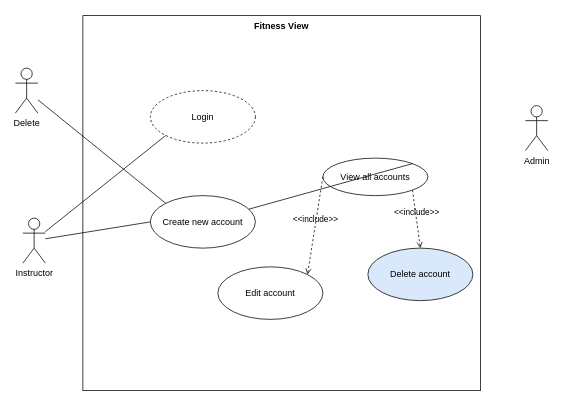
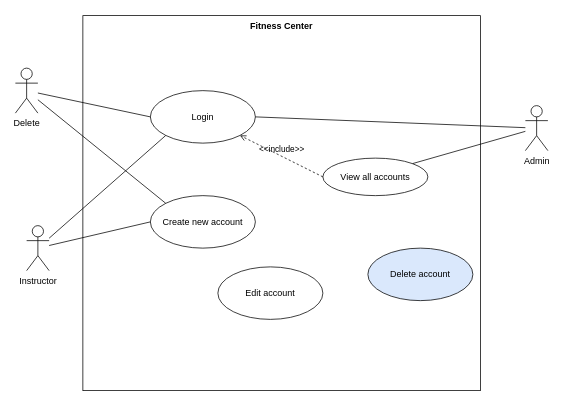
(282, 26) -> (282, 26)
none -> (94, 105)
(203, 117) -> (203, 117)
none -> (390, 122)
(331, 186) -> (468, 147)
(416, 218) -> none
(315, 224) -> (282, 156)
(34, 240) -> (38, 248)
